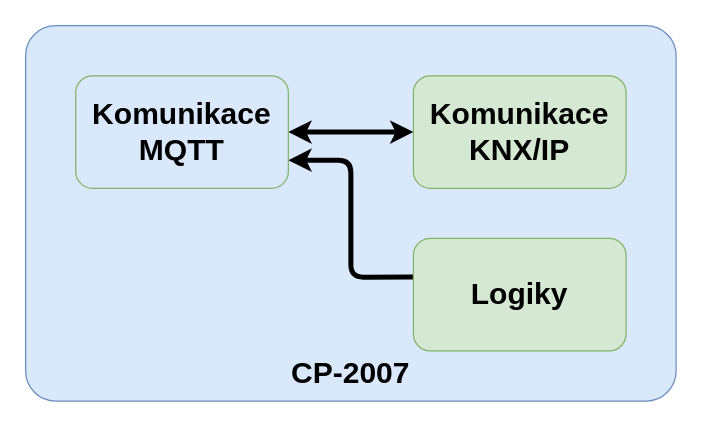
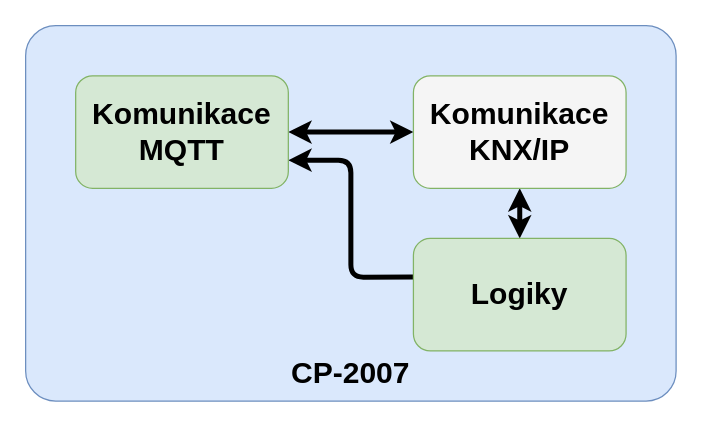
(182, 132) -> (182, 132)
(519, 132) -> (519, 132)
none -> (519, 213)
